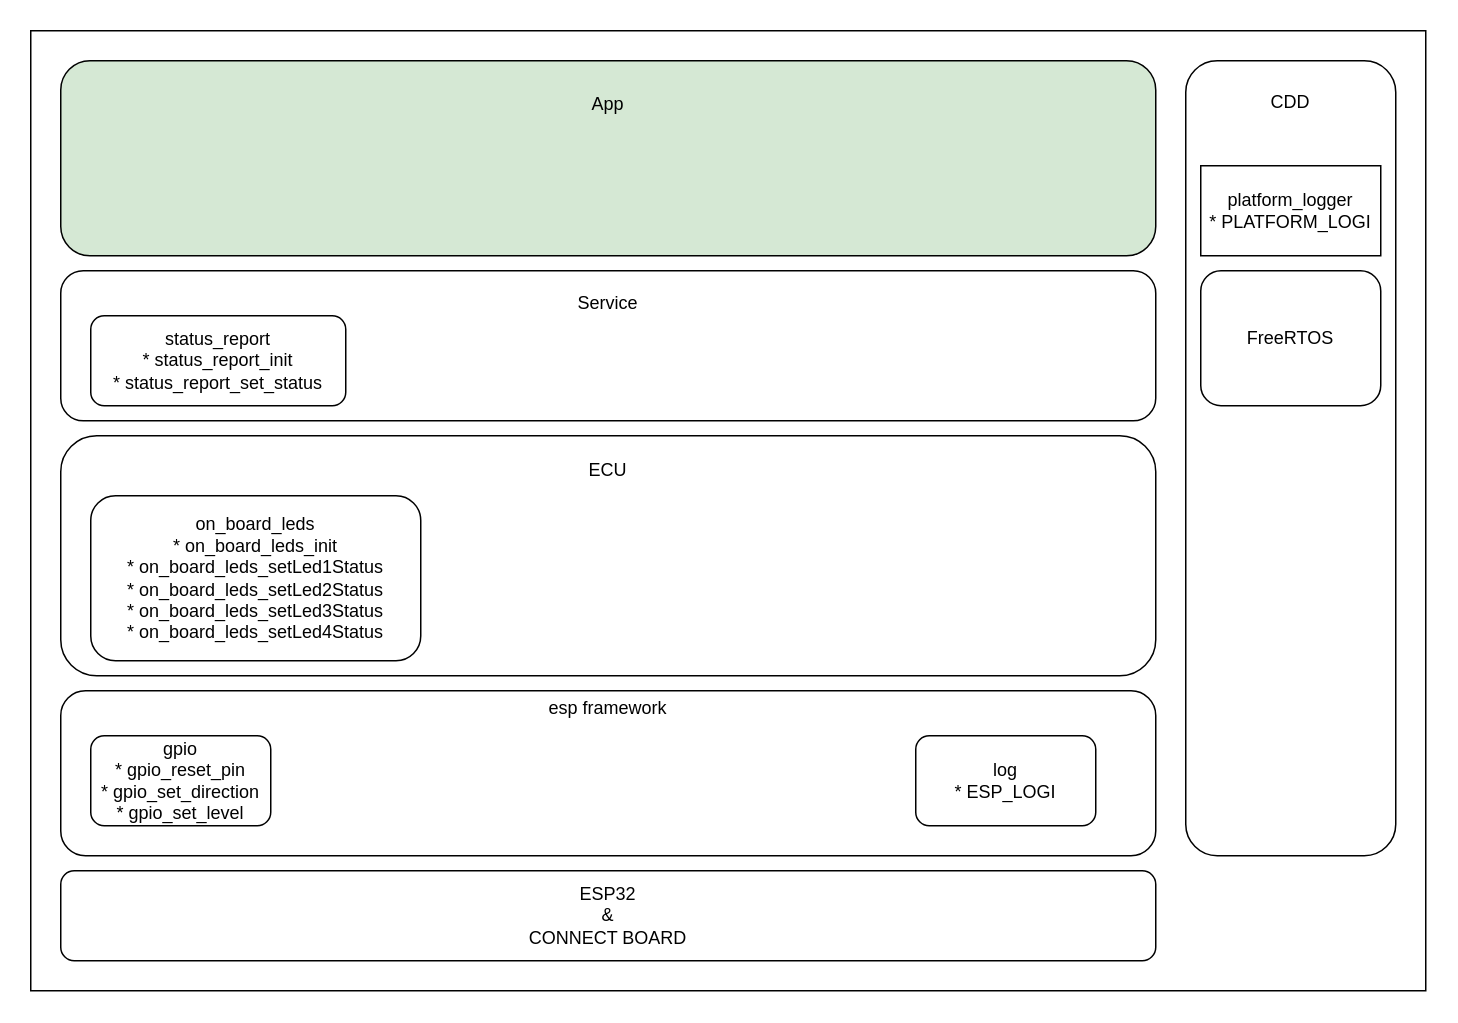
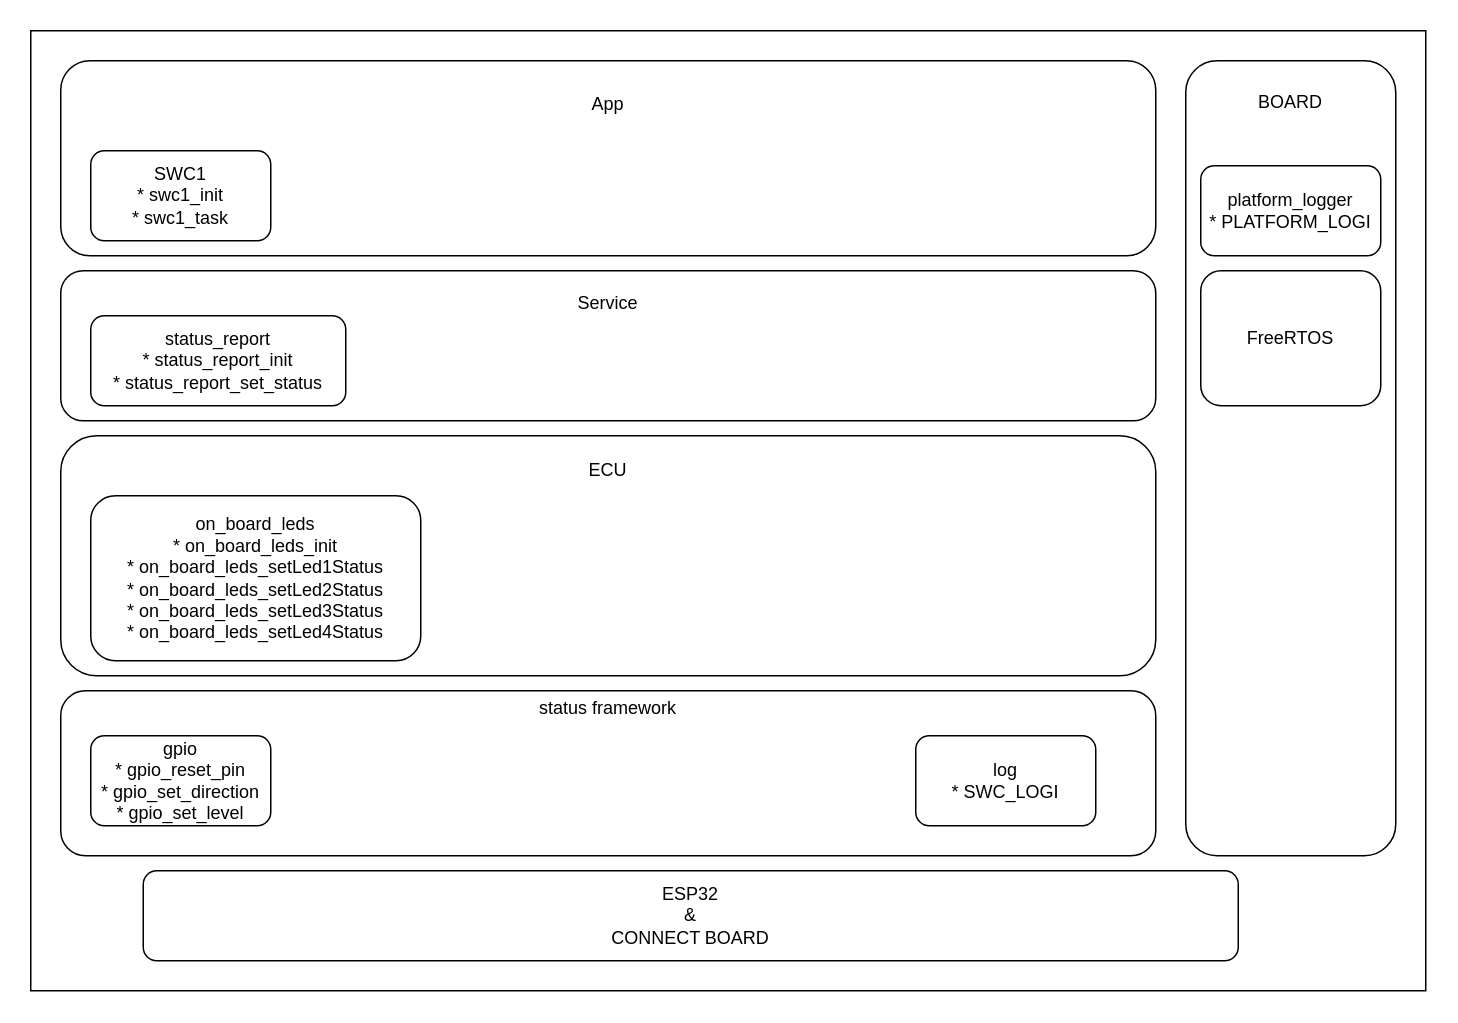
(608, 158) -> (608, 158)
none -> (181, 196)
(1291, 211) -> (1291, 211)
(1291, 458) -> (1291, 458)
(608, 773) -> (608, 773)
(1006, 781) -> (1006, 781)
(608, 916) -> (691, 916)
